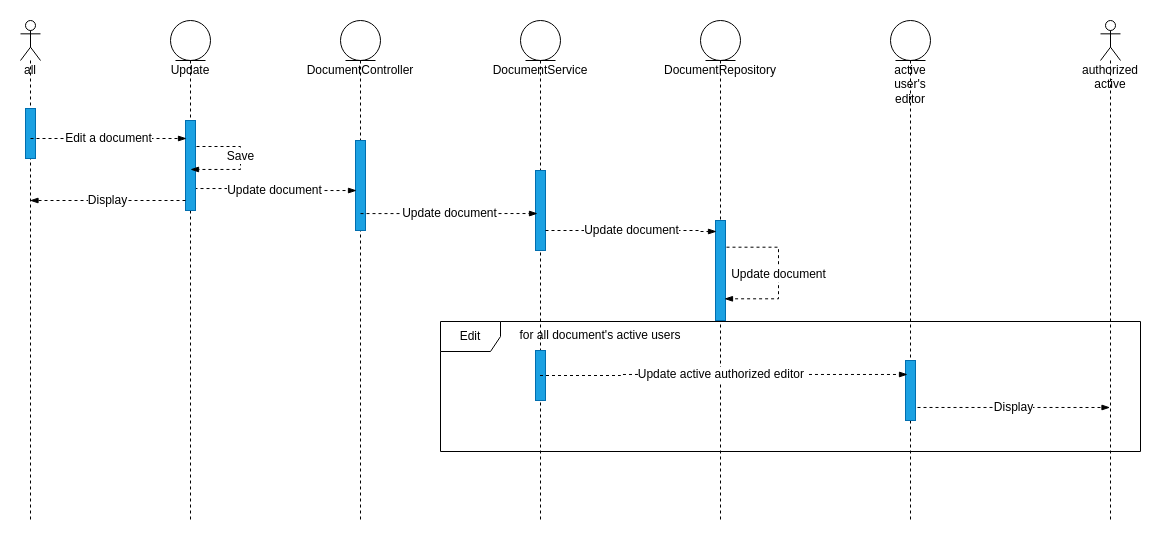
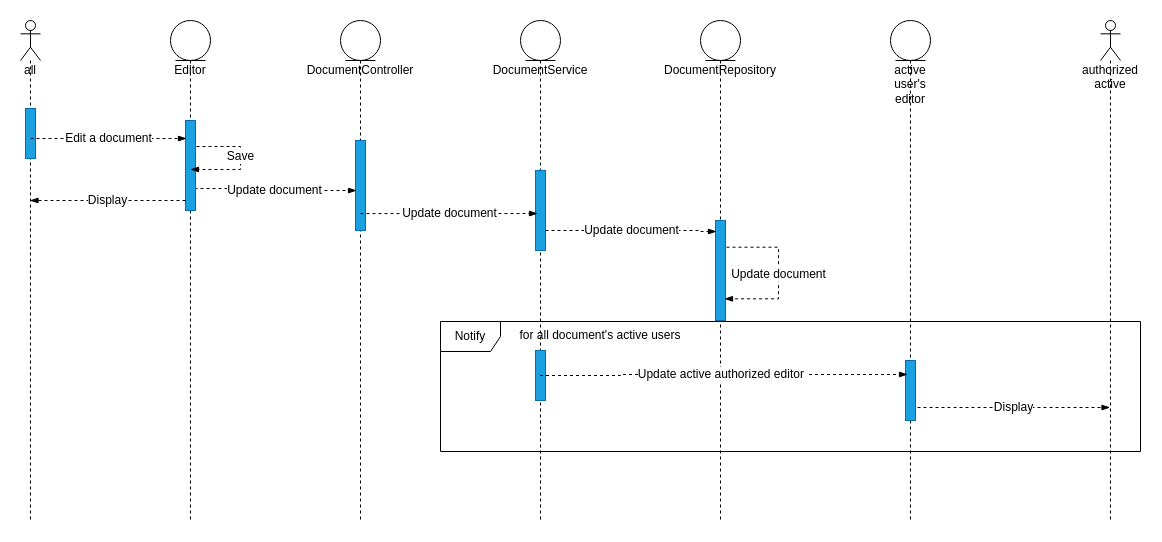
(191, 78) -> (191, 71)
(471, 337) -> (471, 337)
